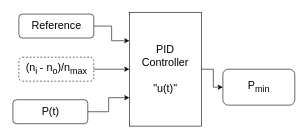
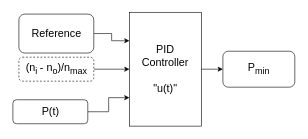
(56, 26) -> (56, 34)
(259, 87) -> (259, 69)
